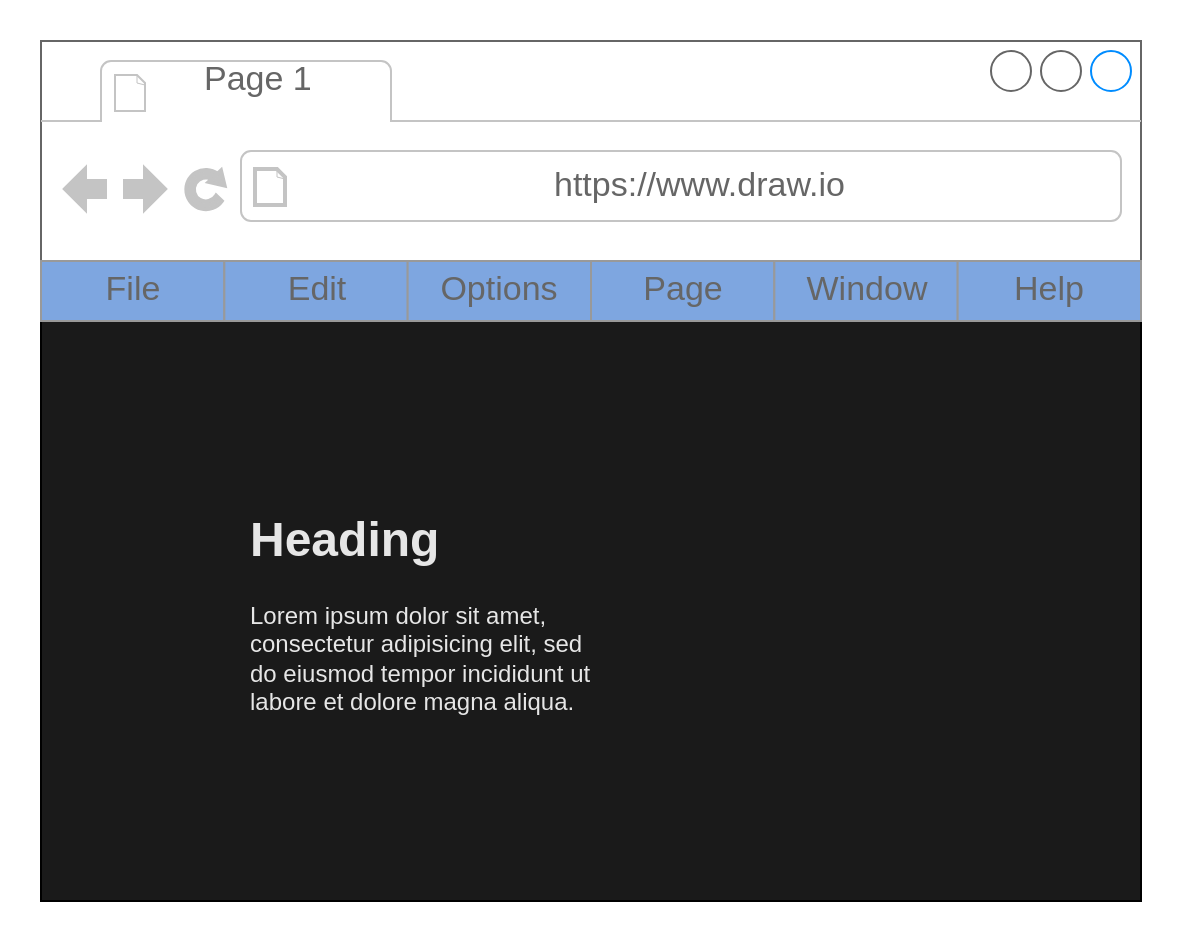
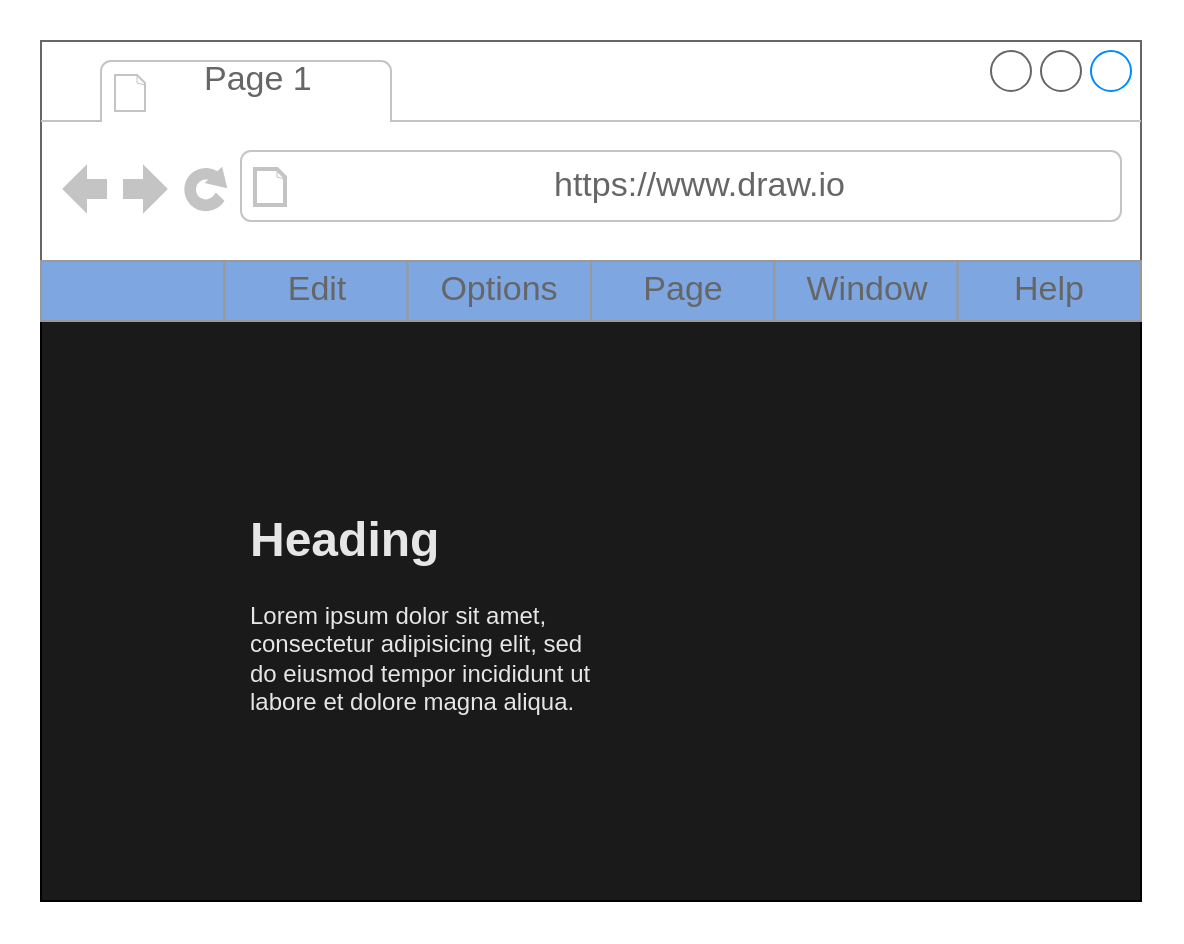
(133, 291) -> none
